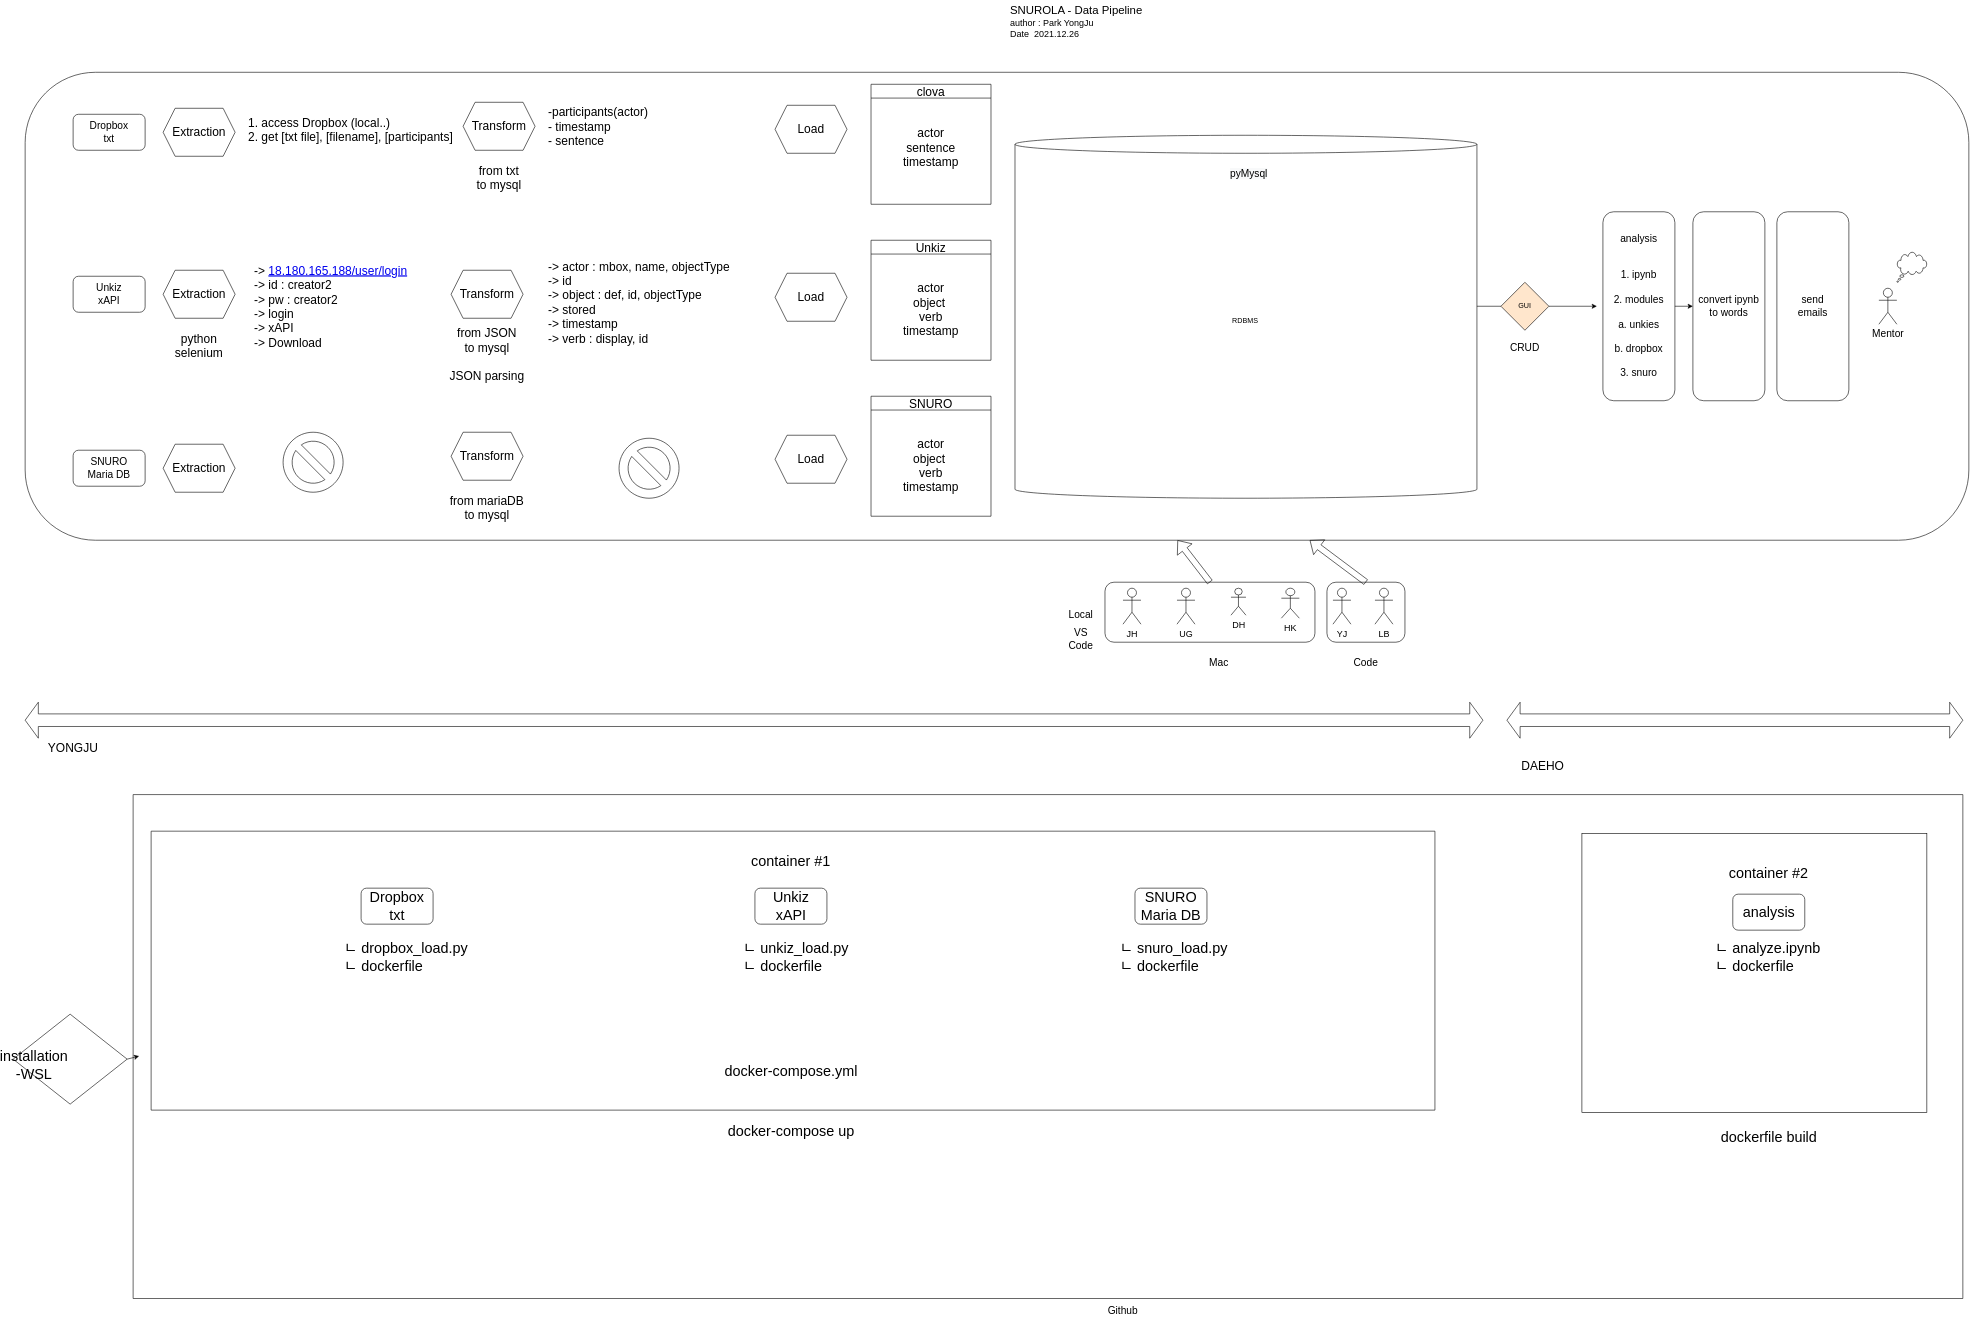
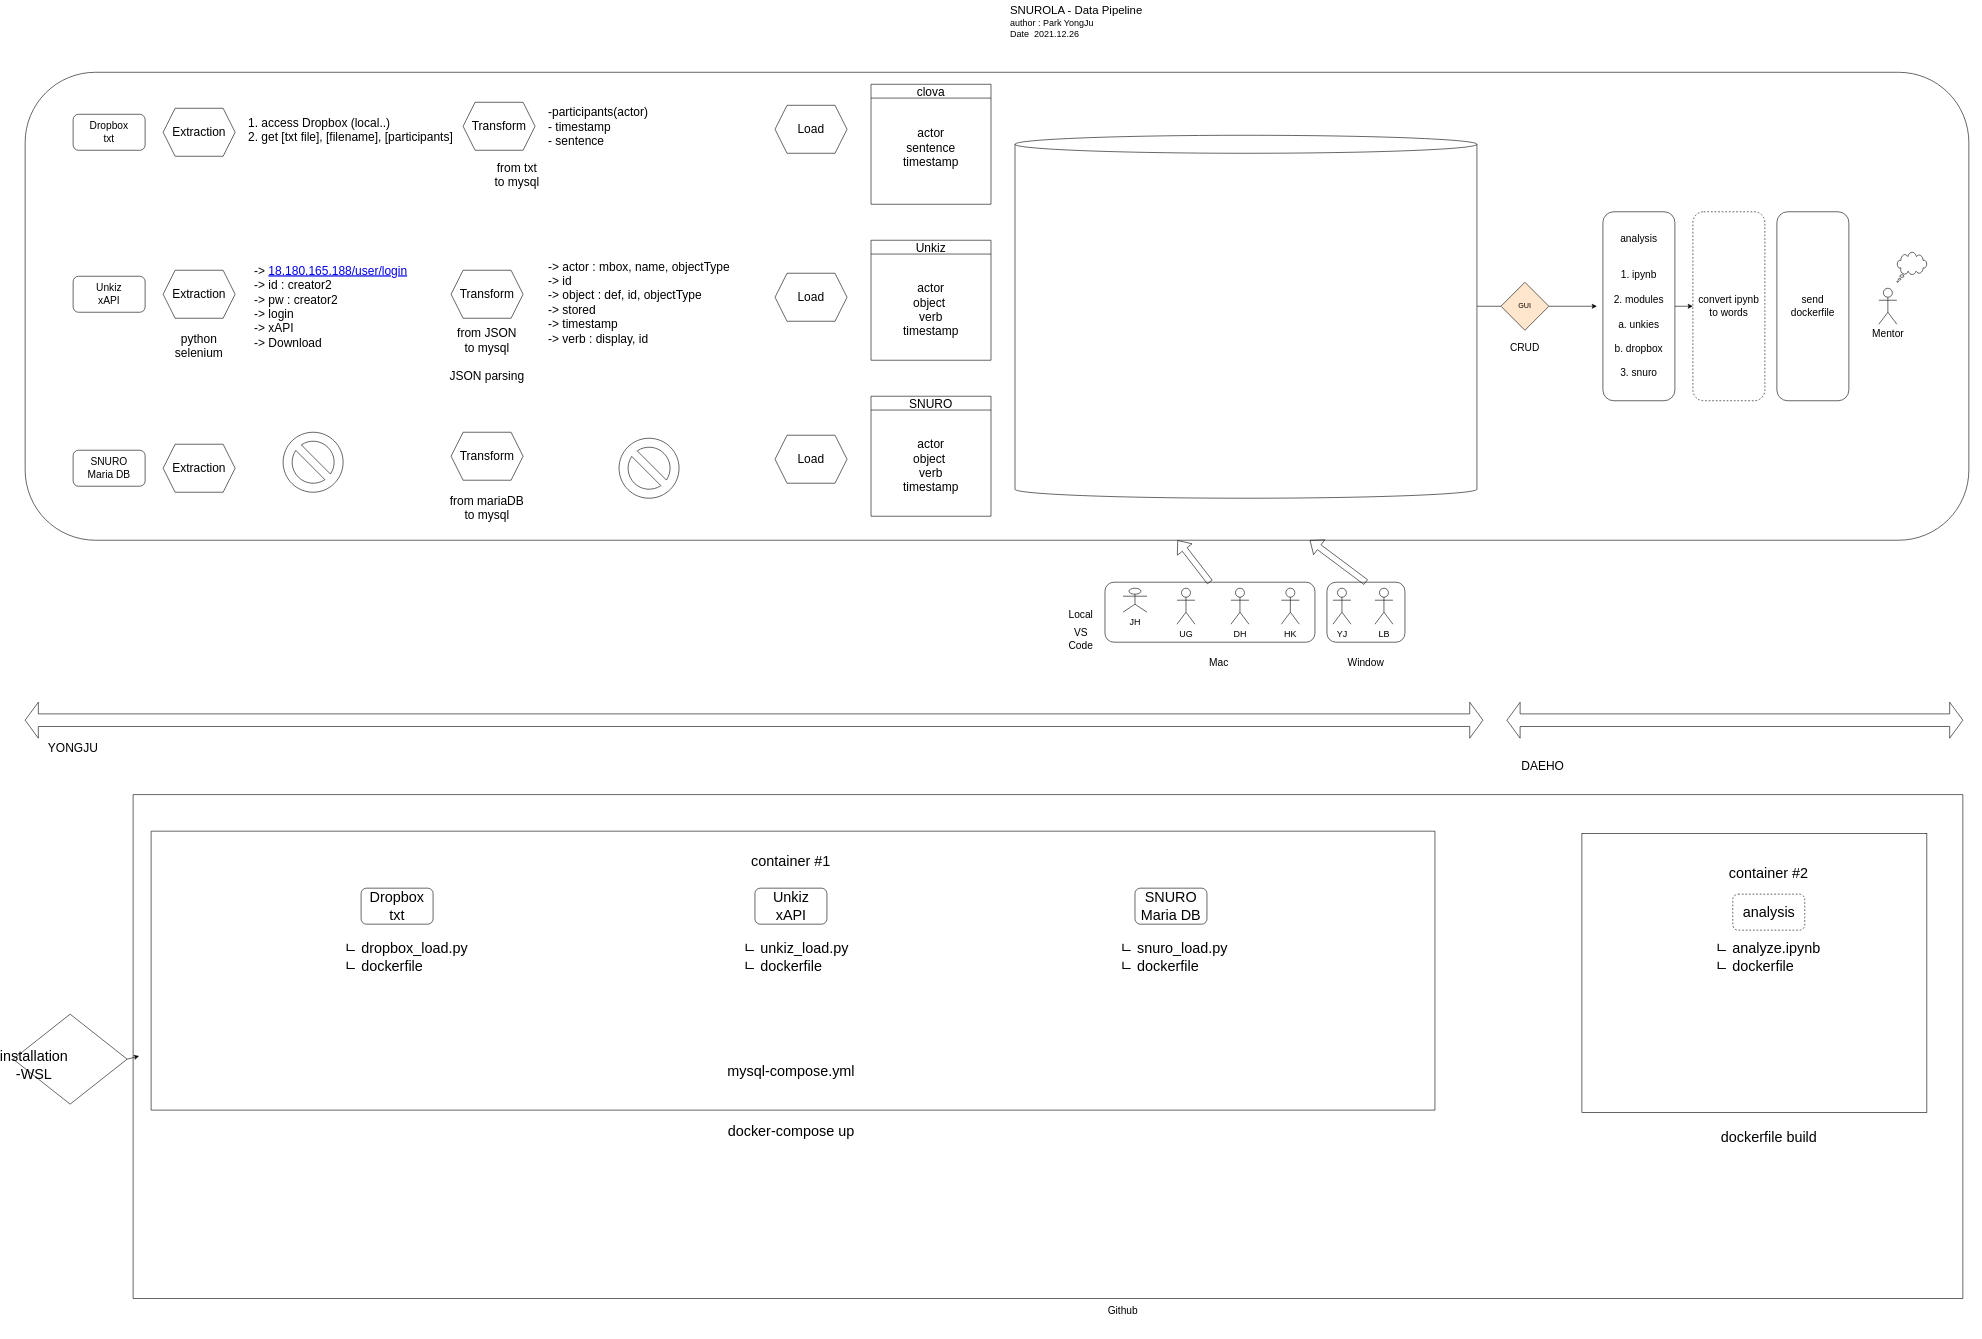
(1249, 165) -> none
(499, 177) -> (517, 174)
(1729, 306) -> (1729, 306)
(1813, 306) -> (1813, 306)
(1245, 321) -> none
(1238, 602) -> (1240, 606)
(1290, 603) -> (1290, 606)
(1132, 606) -> (1135, 600)
(1366, 663) -> (1366, 663)
(1769, 912) -> (1769, 912)
(791, 1071) -> (791, 1071)
